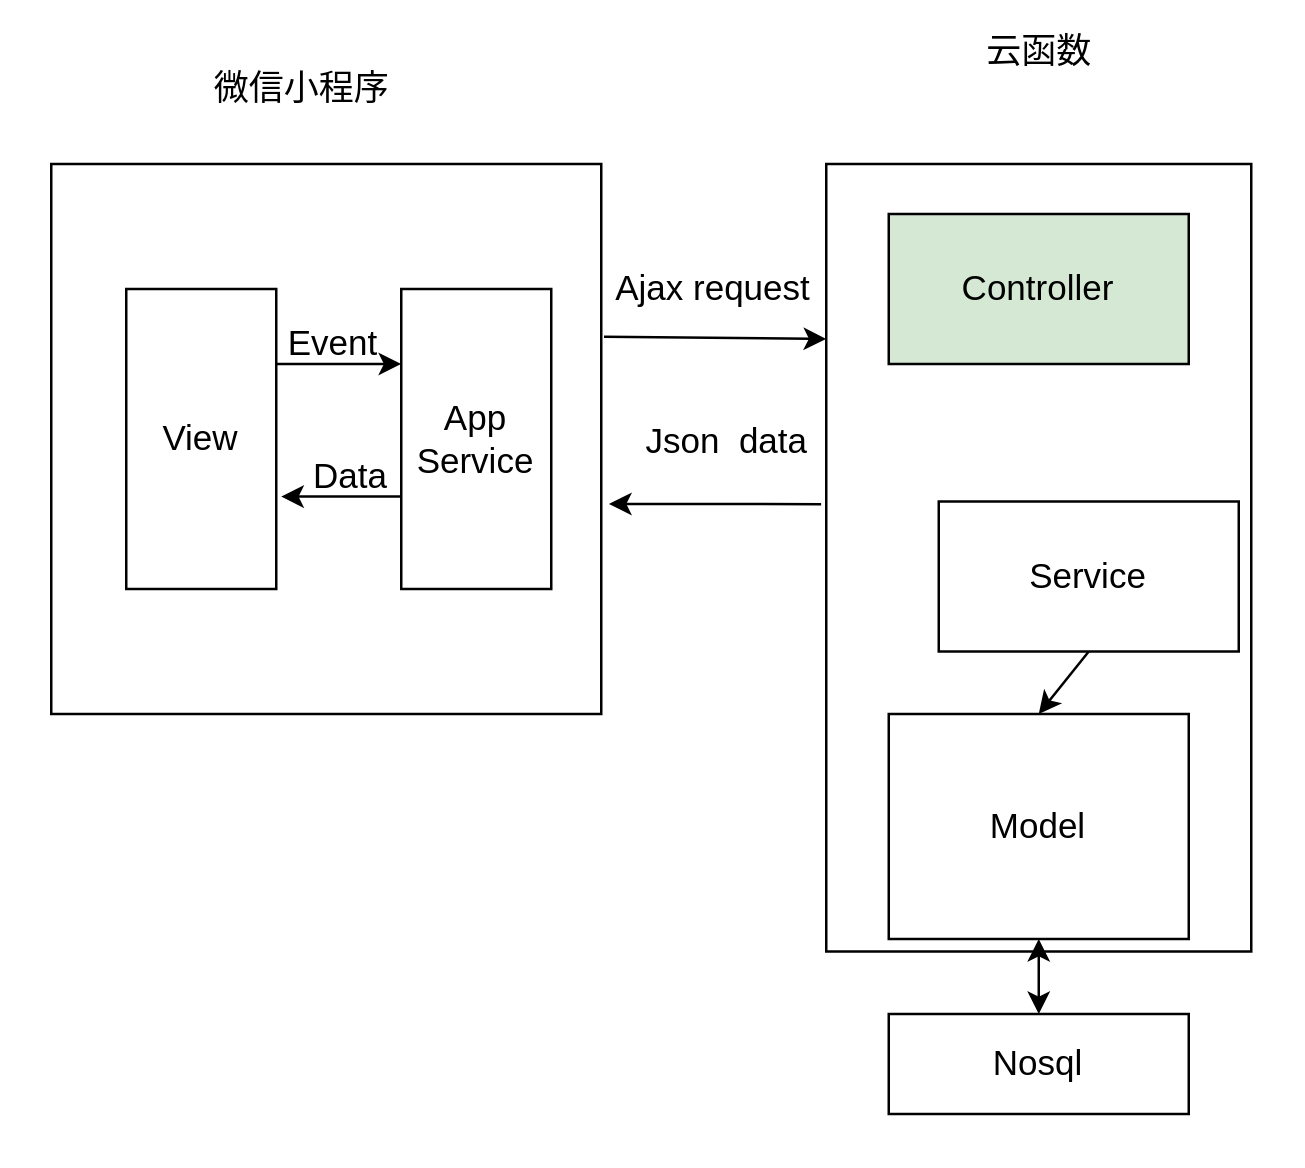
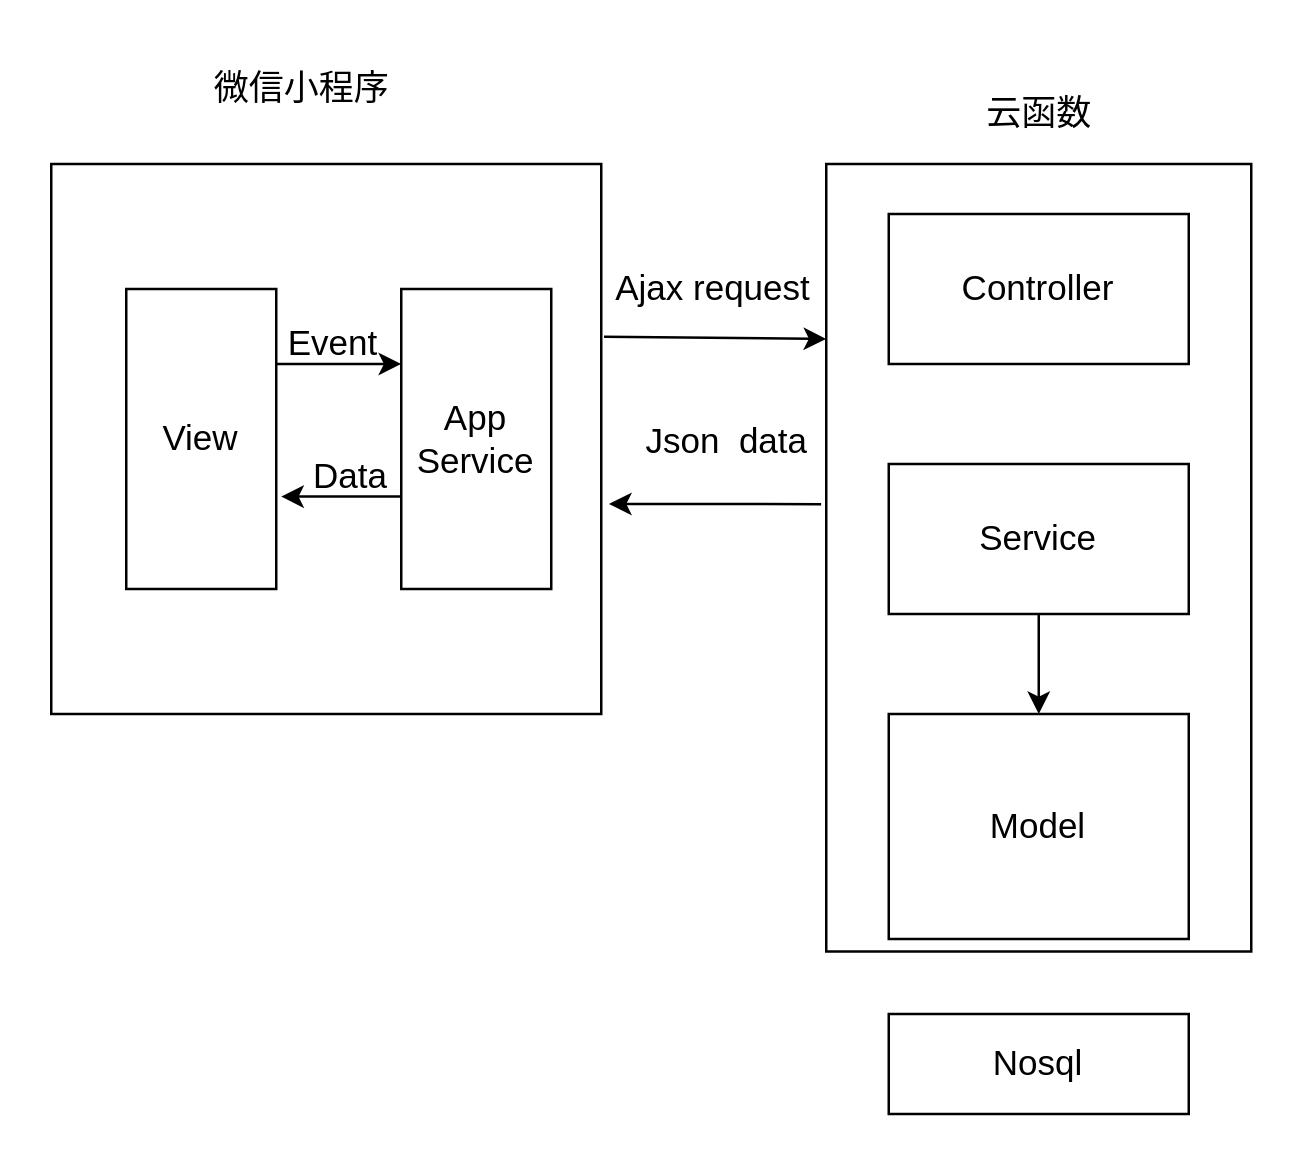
(1039, 51) -> (1039, 114)
(1039, 289) -> (1039, 289)
(1089, 576) -> (1039, 539)
(1039, 977) -> none
